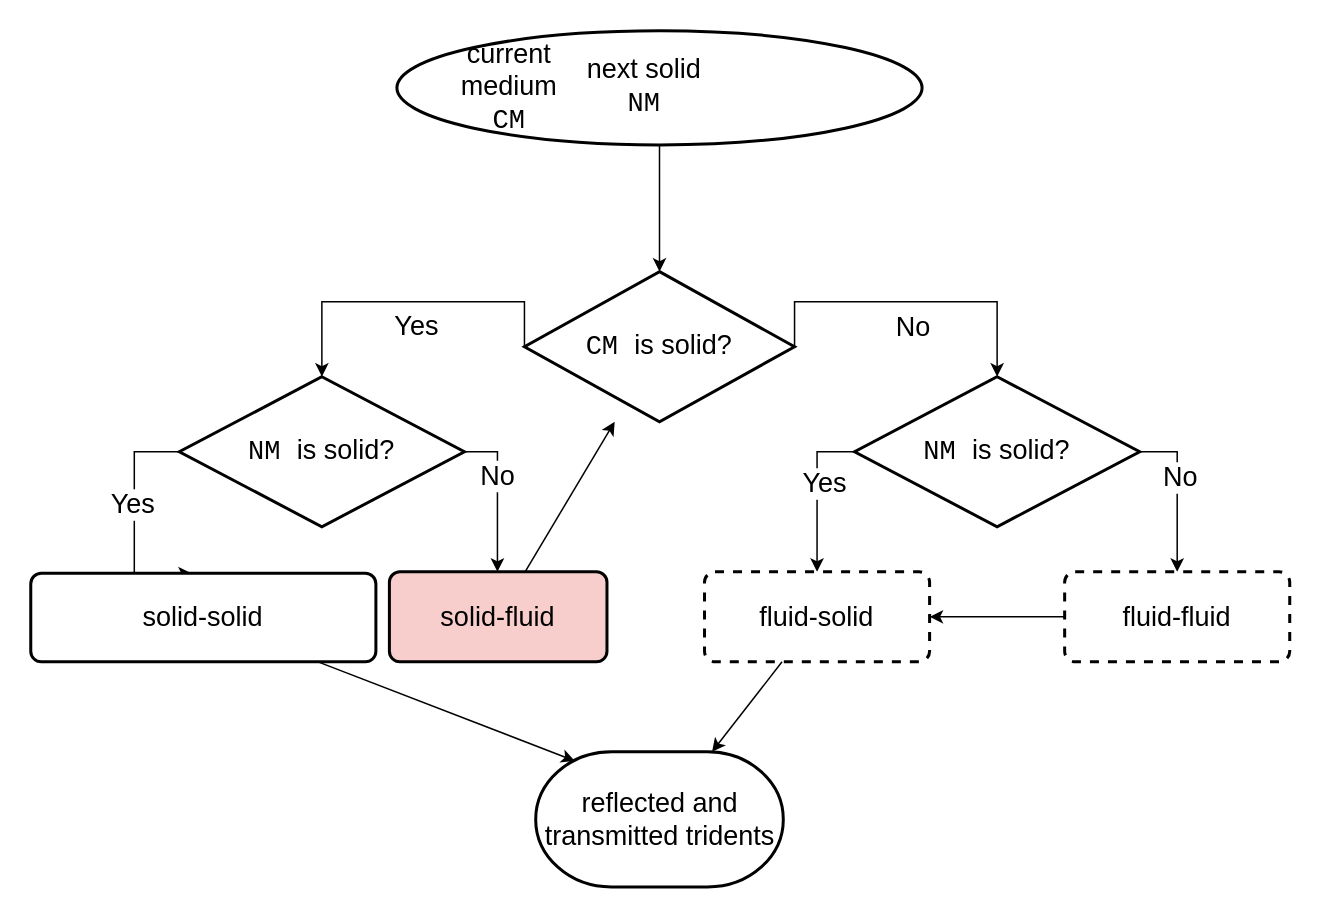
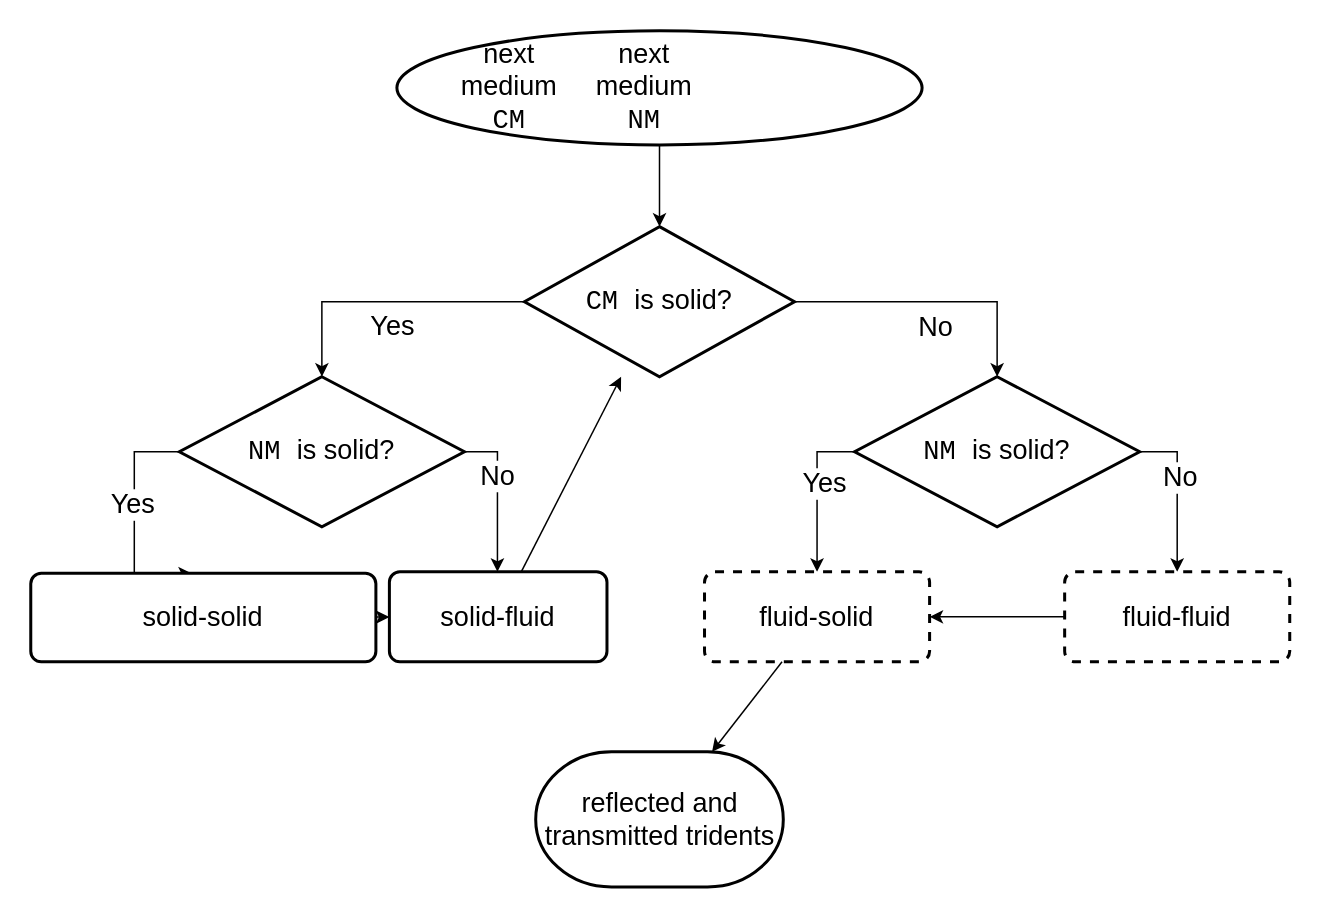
(509, 88) -> (509, 88)
(644, 88) -> (644, 88)
(659, 347) -> (659, 302)
(498, 617) -> (498, 617)
(442, 709) -> (377, 617)
